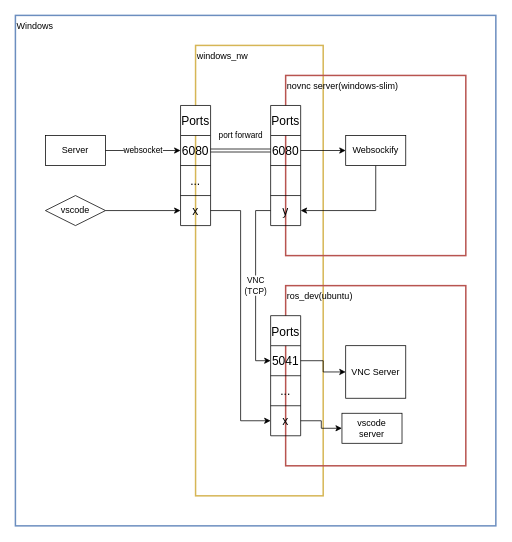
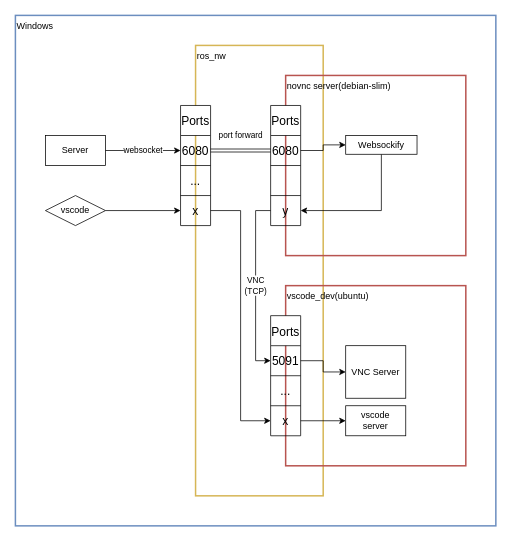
(221, 56) -> (212, 56)
(348, 86) -> (345, 86)
(375, 150) -> (381, 145)
(325, 296) -> (332, 296)
(285, 360) -> (285, 360)
(372, 428) -> (375, 420)
